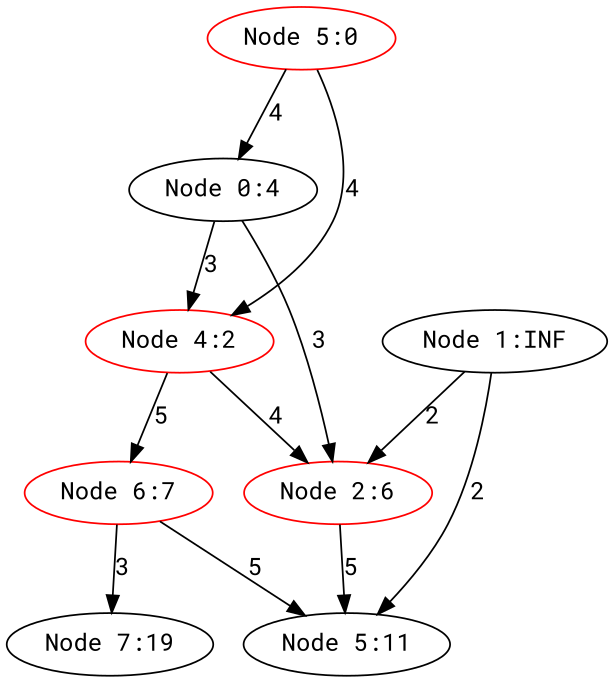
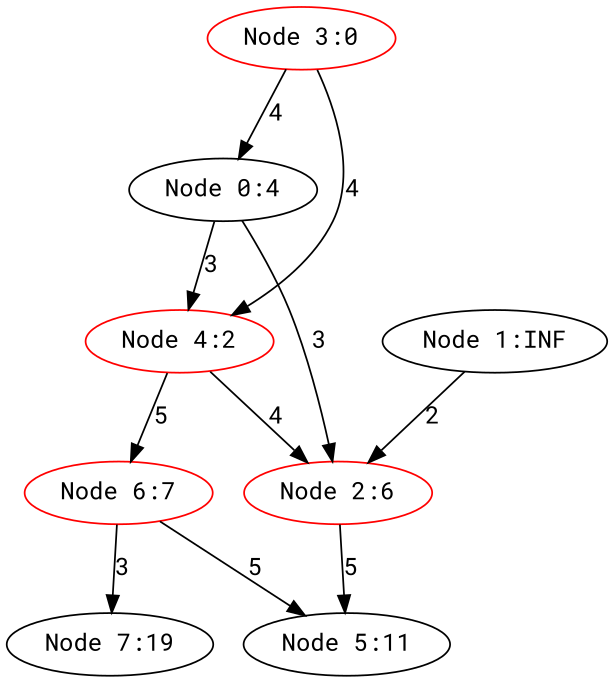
(302, 38) -> (302, 38)
(460, 496) -> none
